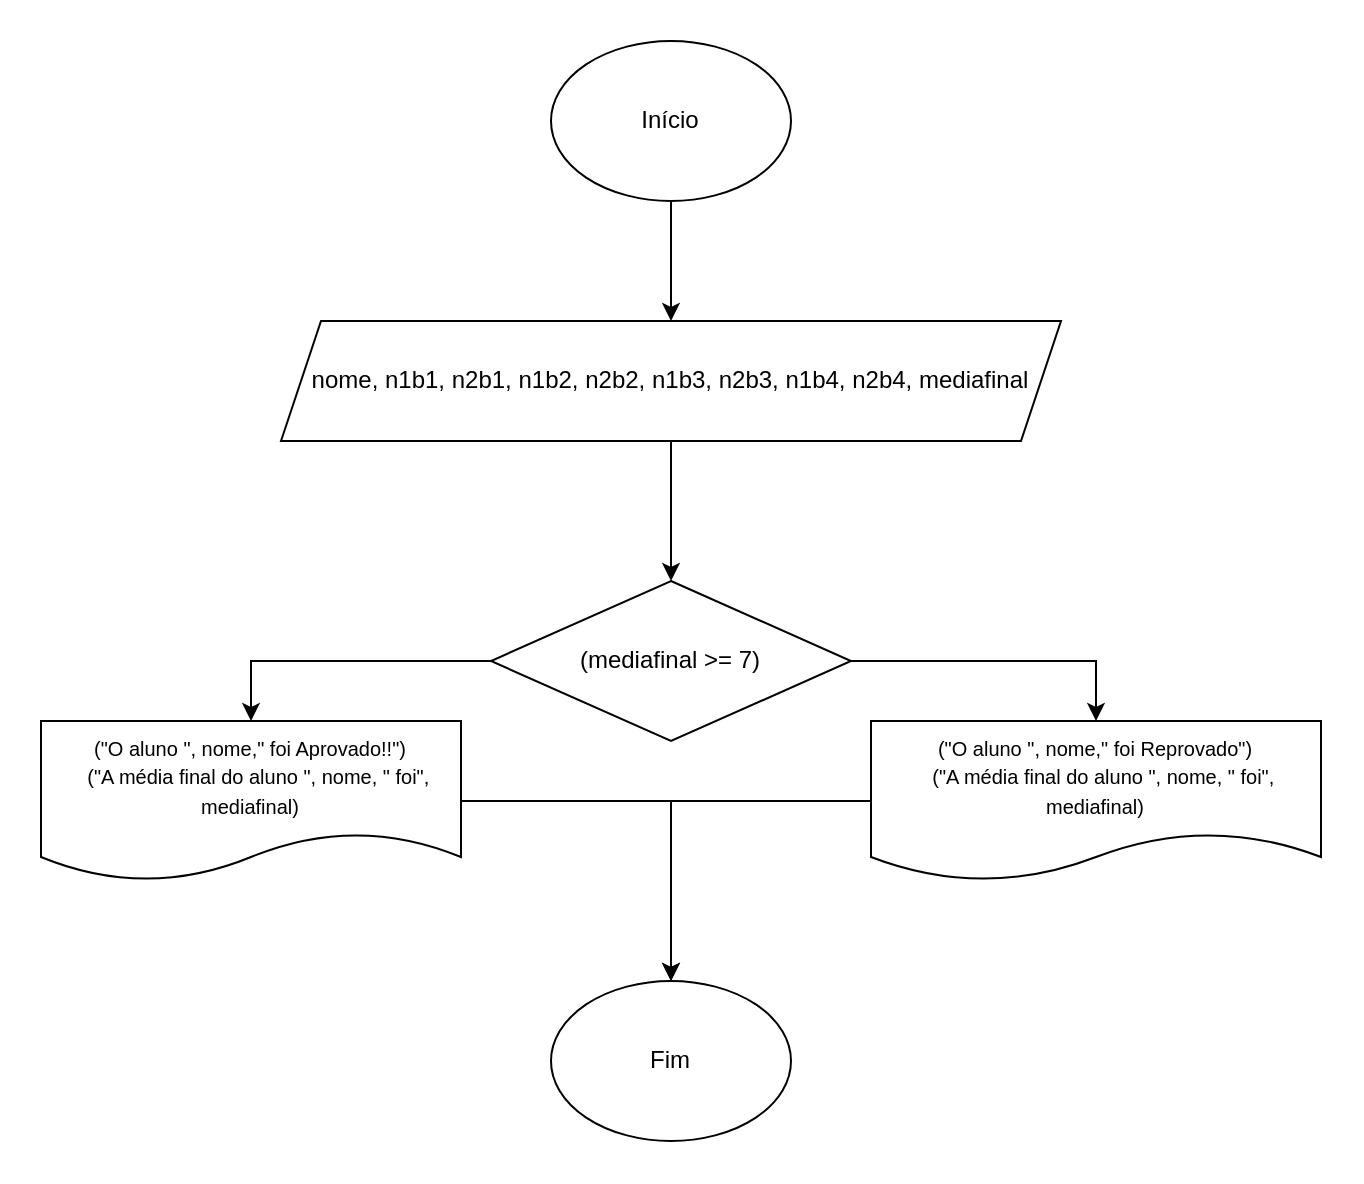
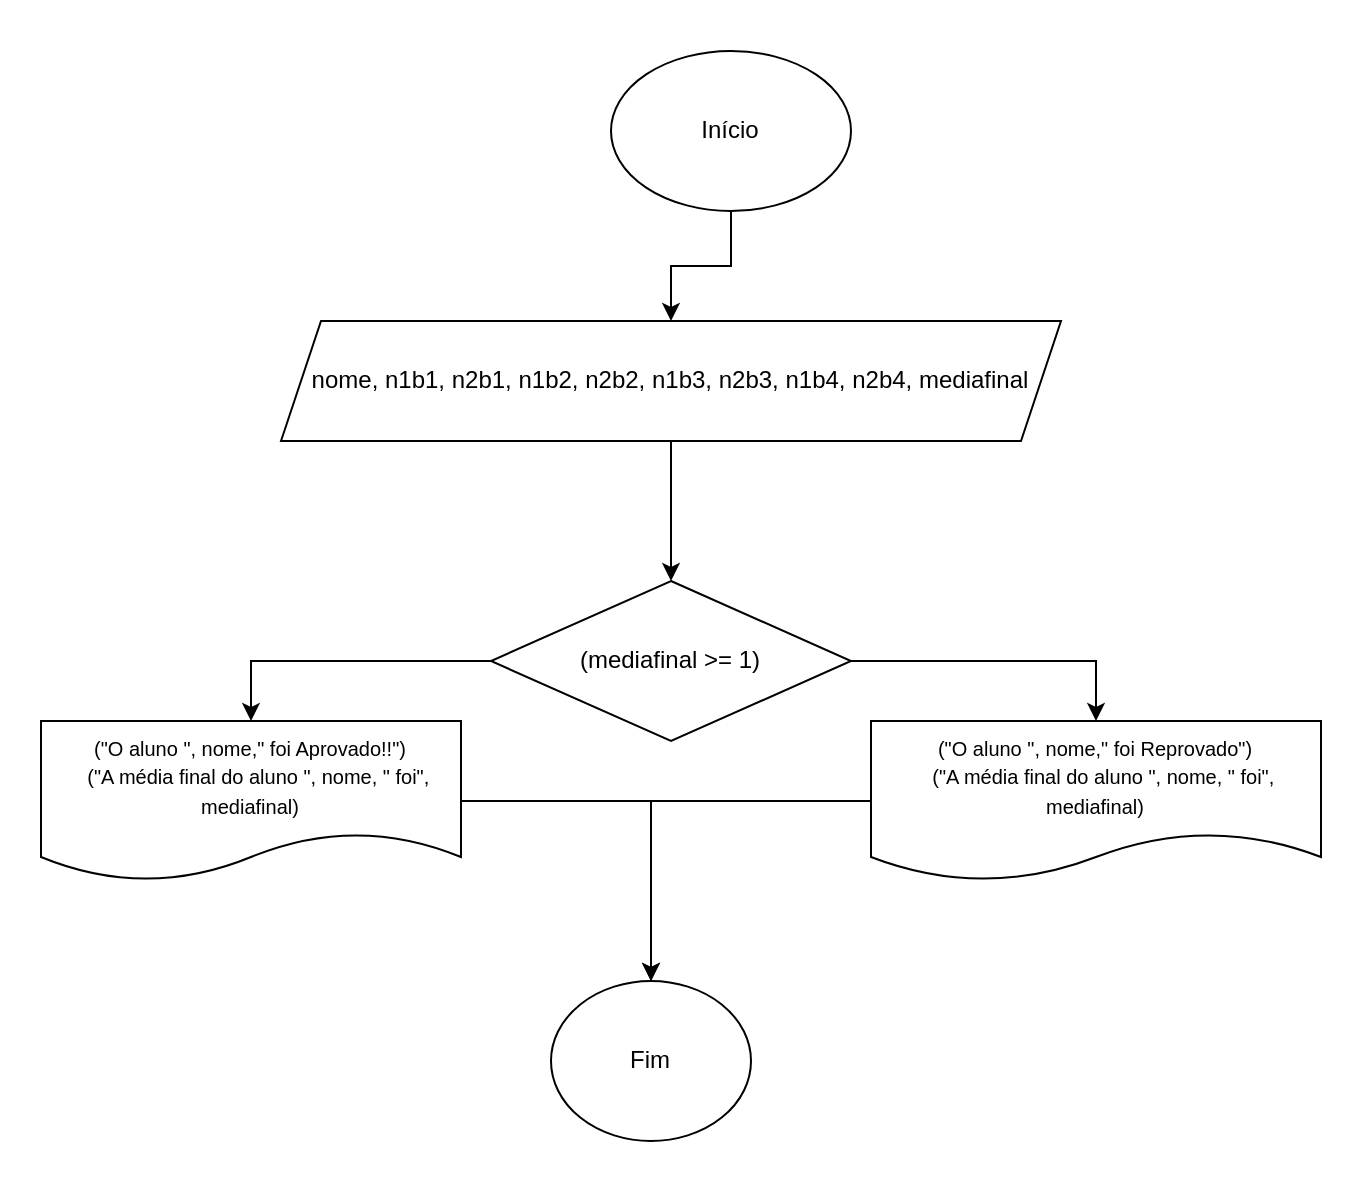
(671, 121) -> (731, 131)
(671, 661) -> (671, 661)
(671, 1061) -> (651, 1061)
